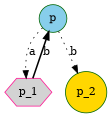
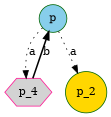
(74, 52) -> (73, 52)
(28, 92) -> (28, 92)
